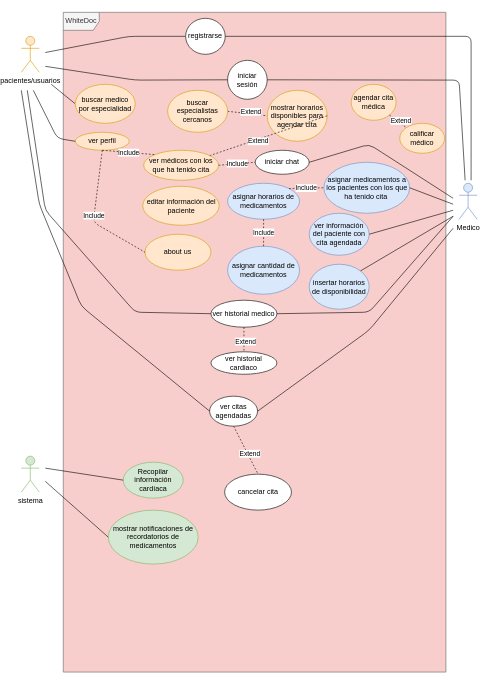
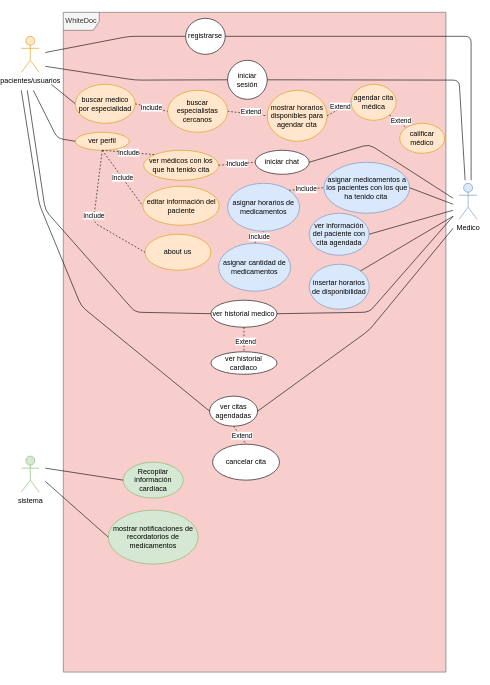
none -> (151, 107)
(261, 138) -> (339, 109)
none -> (123, 179)
(264, 201) -> (264, 207)
(264, 270) -> (255, 267)
(258, 492) -> (246, 462)
